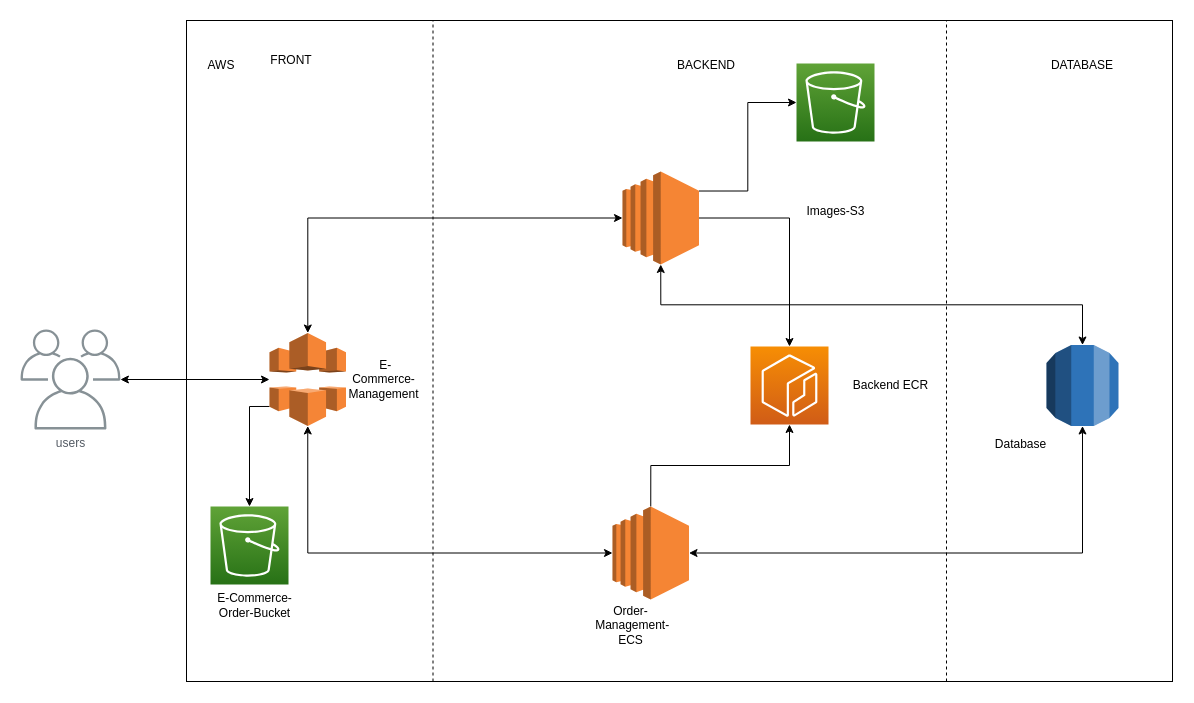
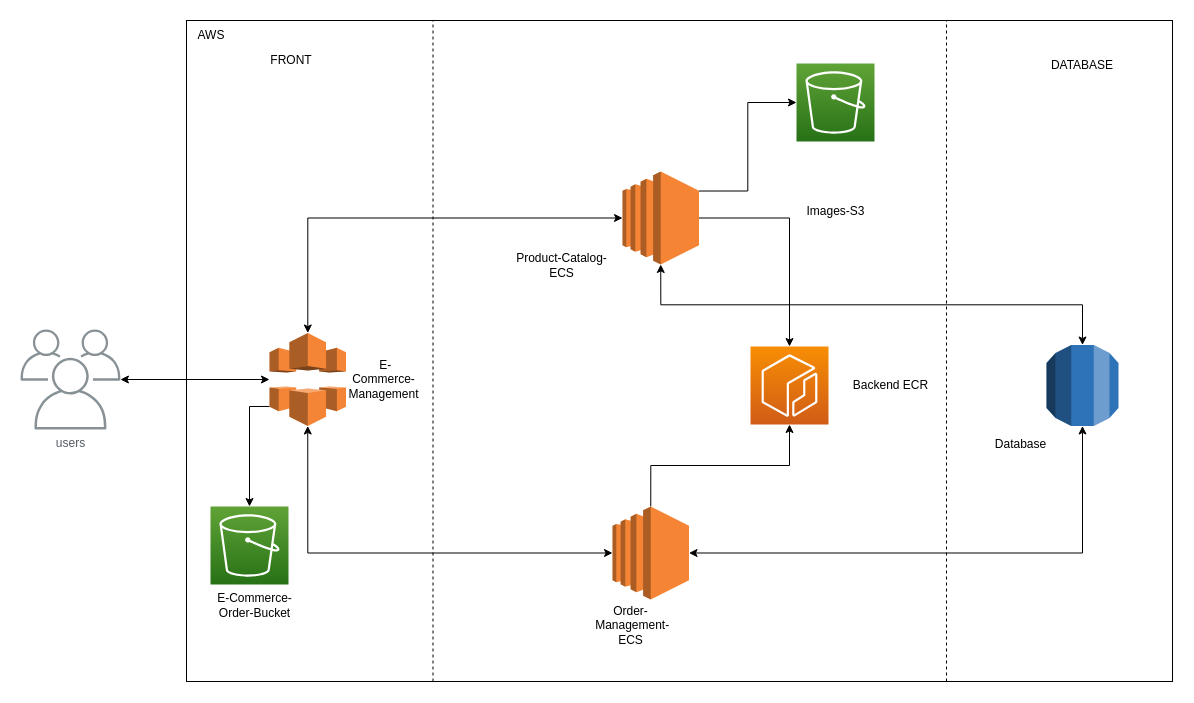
(222, 66) -> (212, 36)
(707, 66) -> none
none -> (562, 266)
